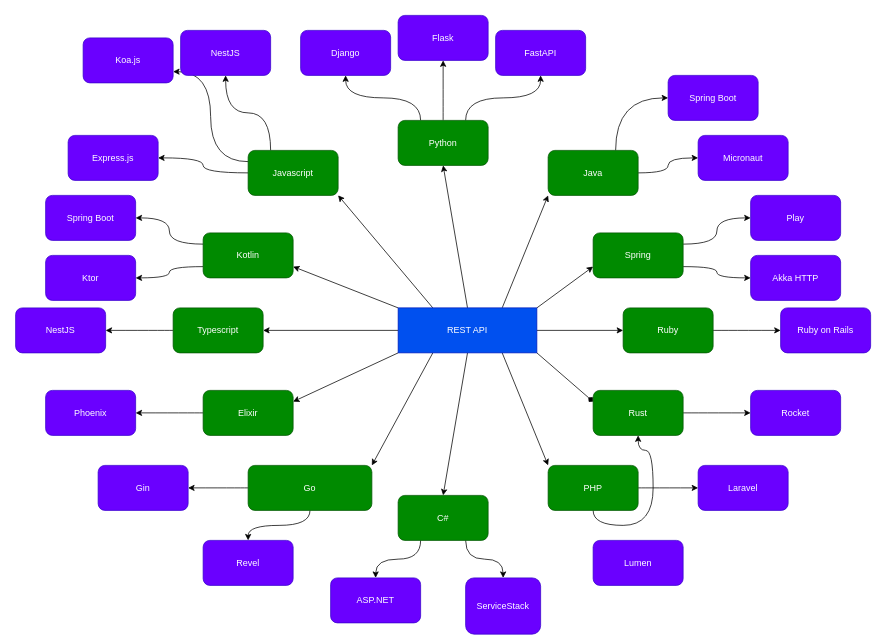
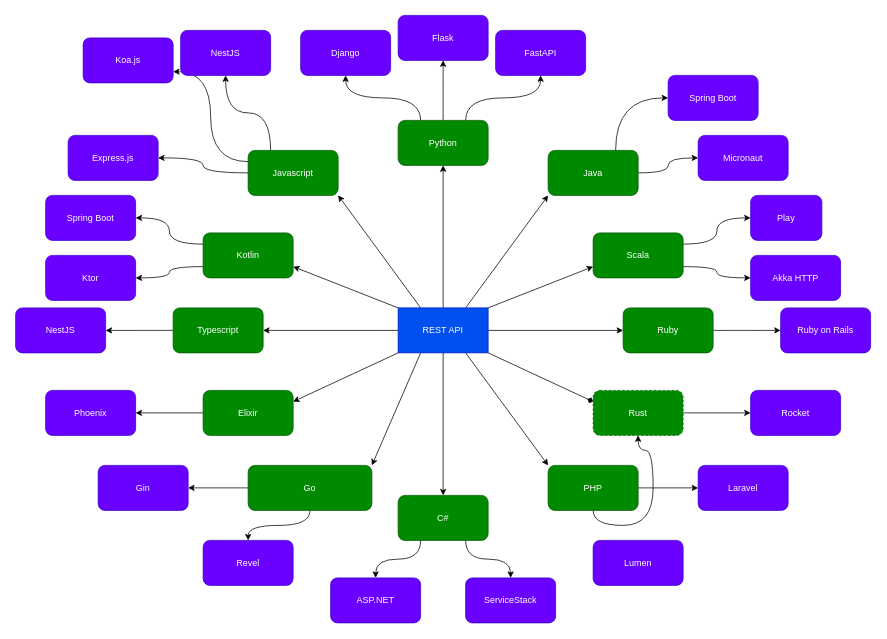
(795, 218) -> (786, 218)
(638, 255) -> (638, 255)
(467, 330) -> (443, 330)
(638, 413) -> (638, 413)
(503, 606) -> (510, 600)
